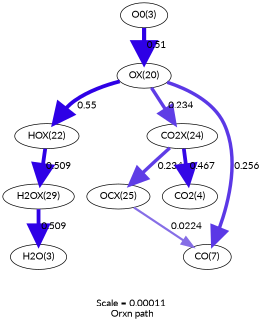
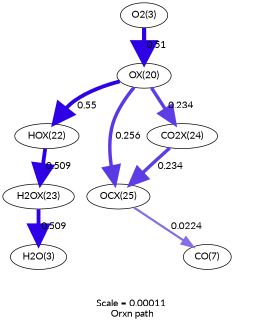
(144, 15) -> (144, 15)
(229, 141) -> (113, 124)
(39, 197) -> (39, 197)
(190, 197) -> none
